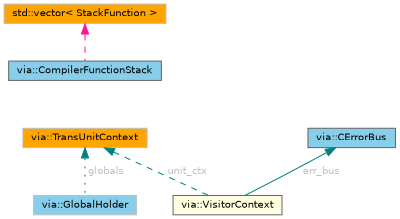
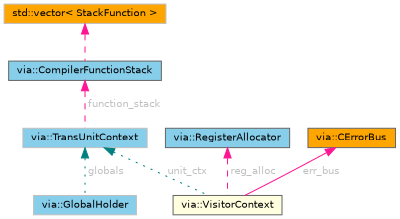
none -> (85, 109)
(85, 138) -> (85, 138)
none -> (228, 138)
(352, 138) -> (352, 138)
(161, 174) -> (161, 174)
(286, 174) -> (286, 174)
